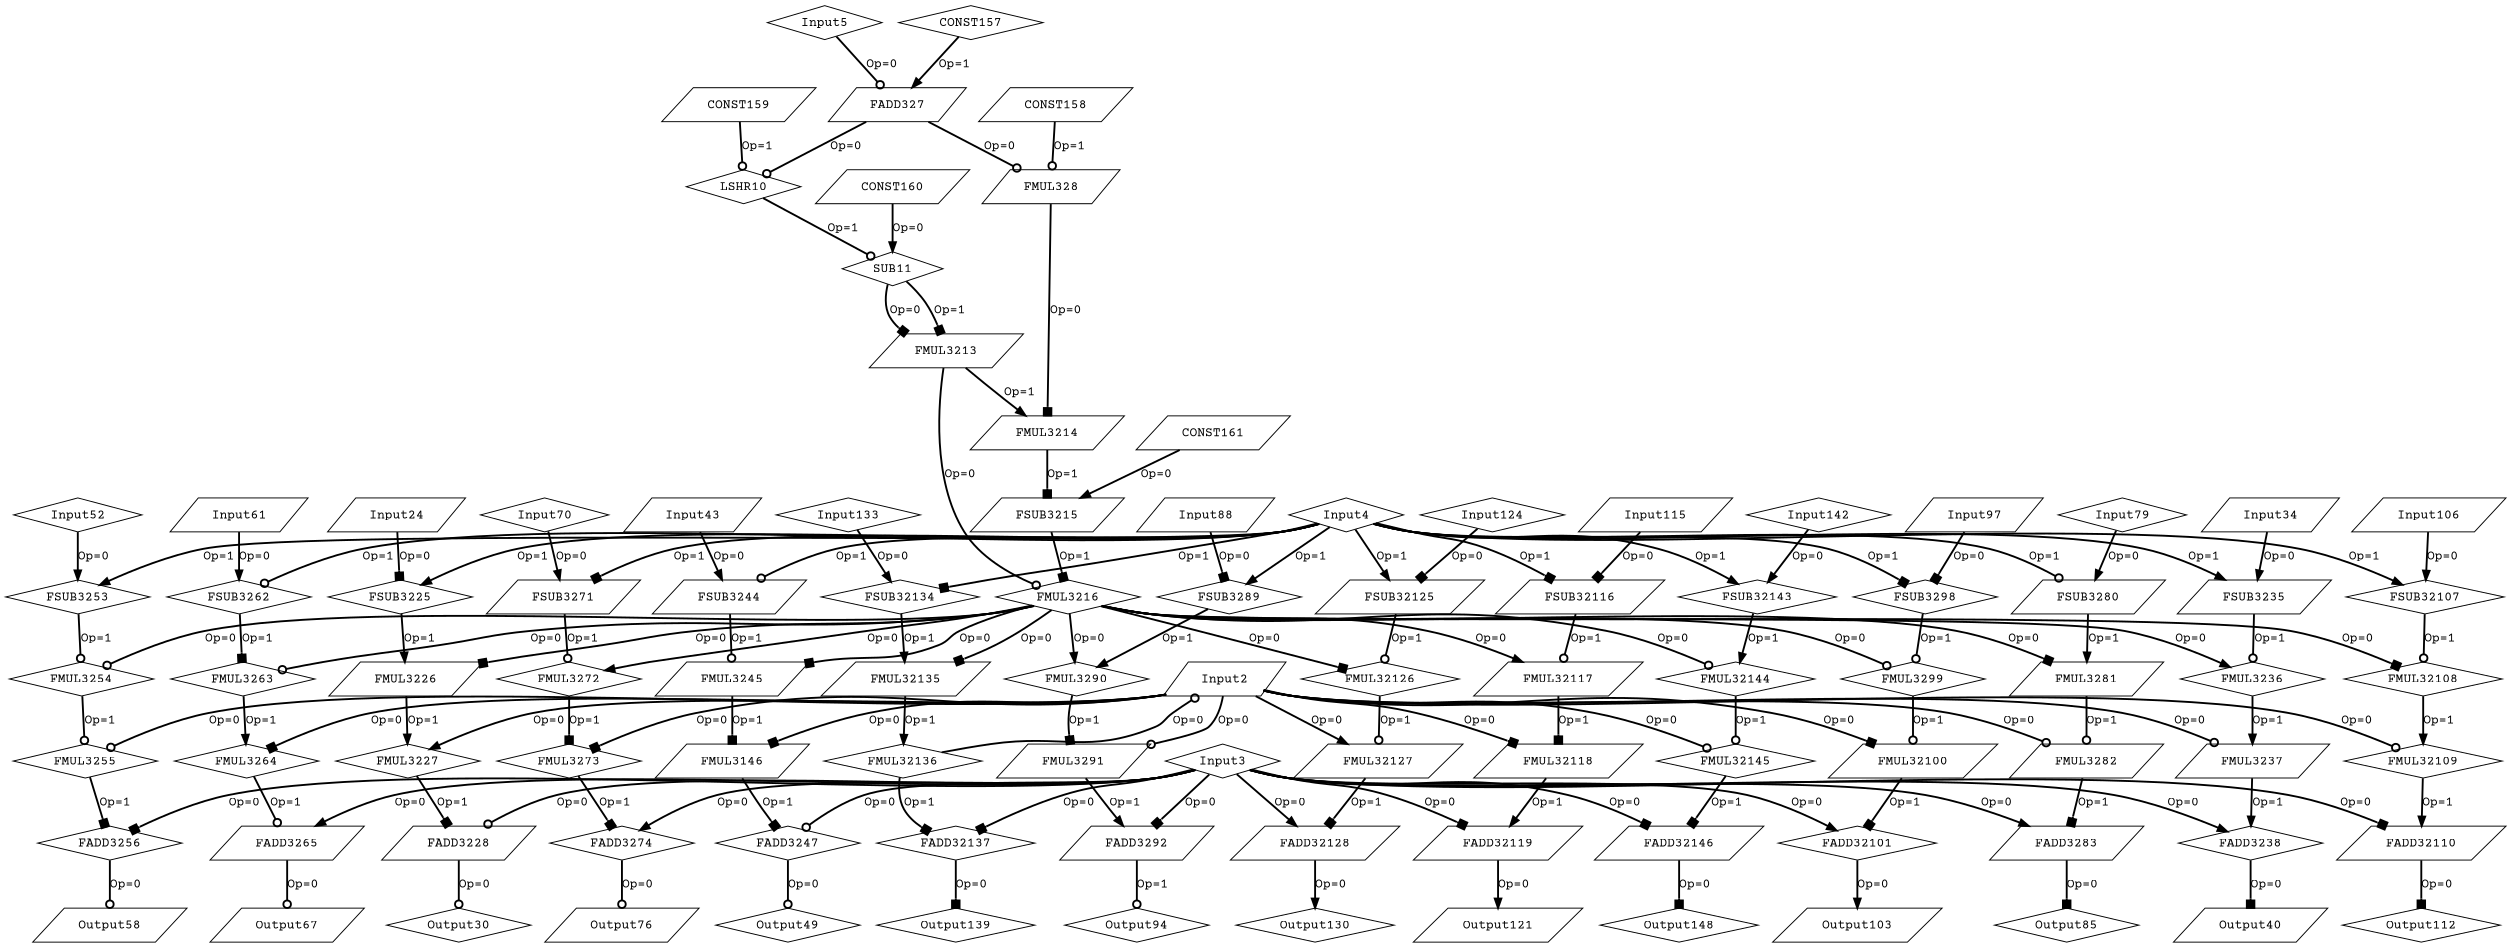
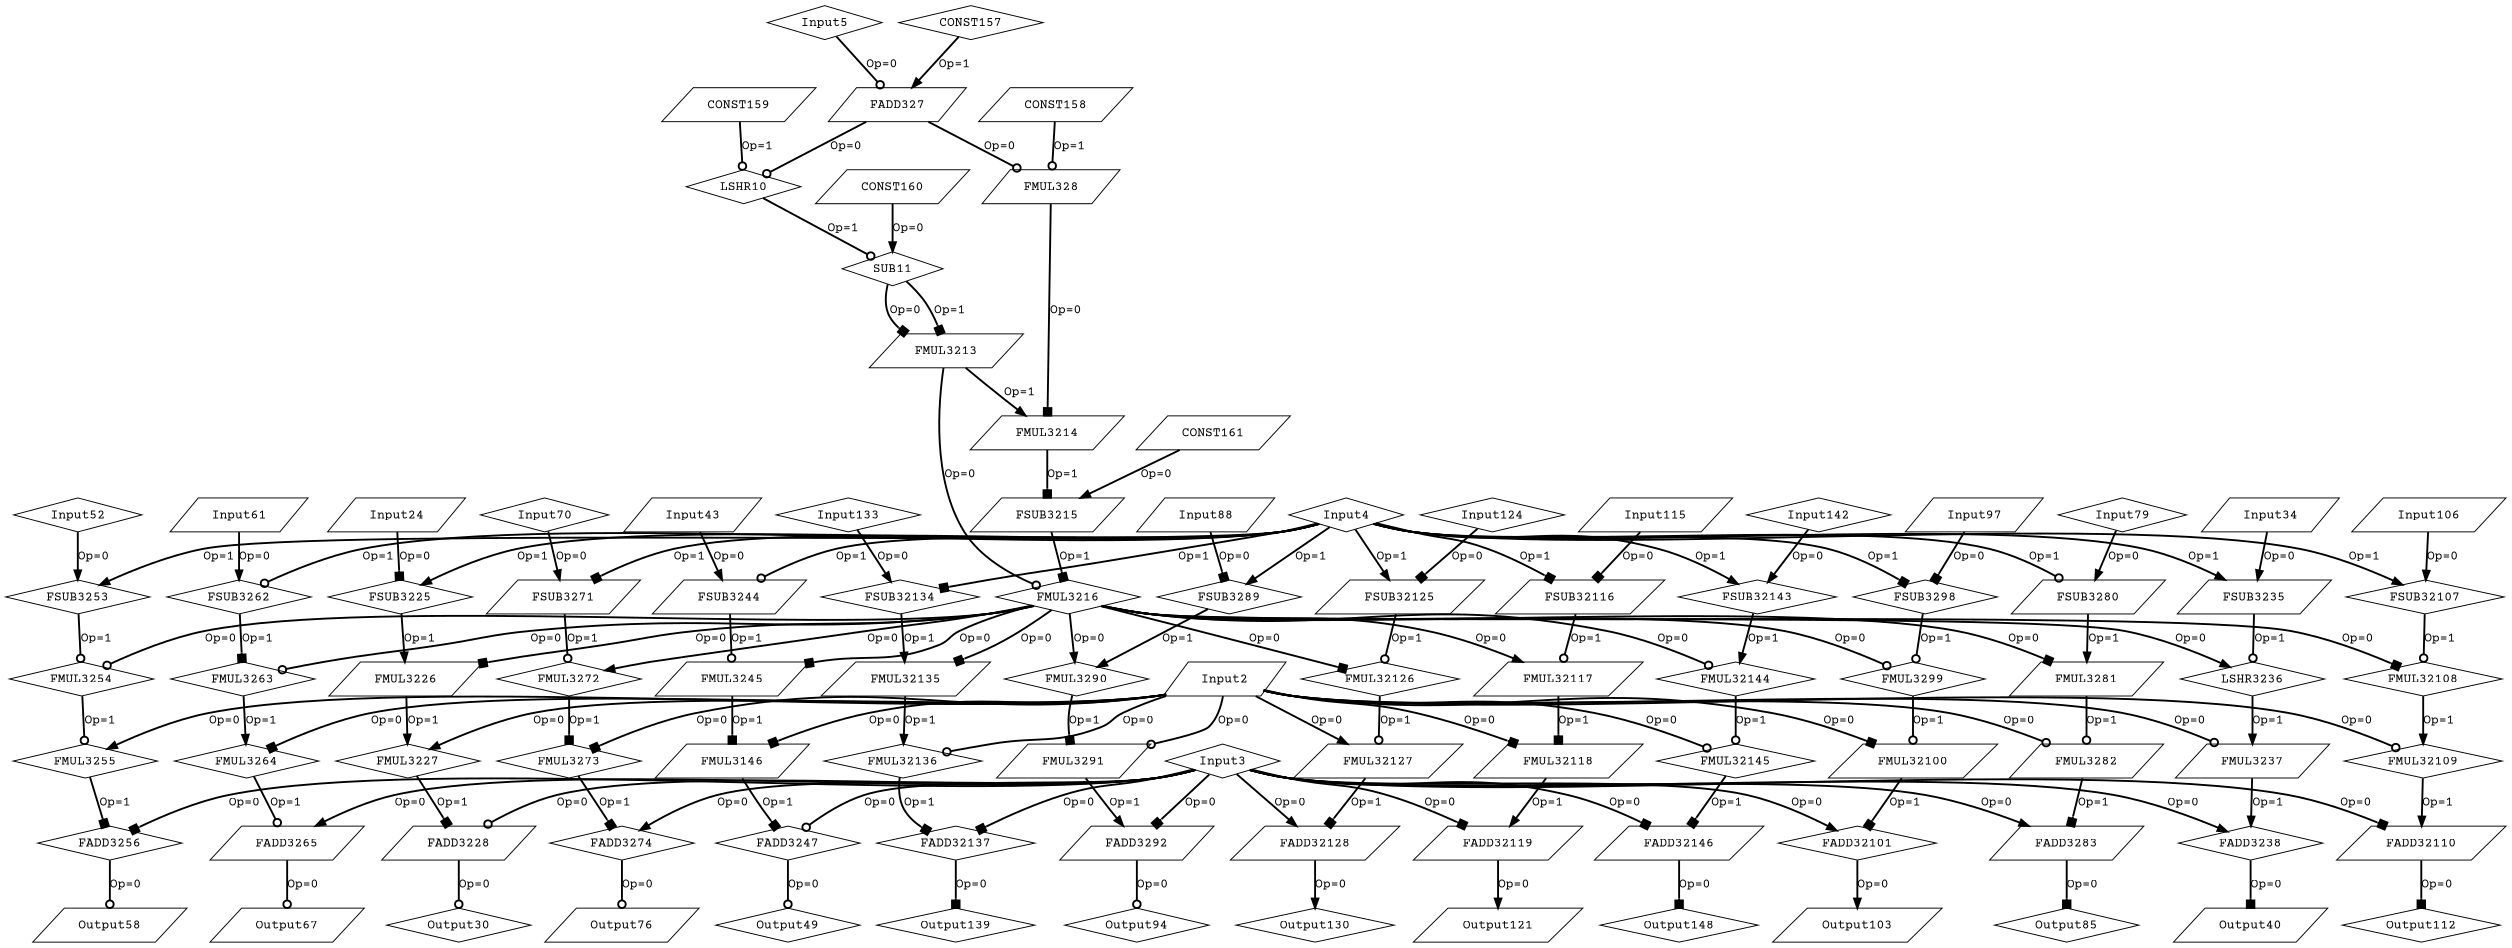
(2252, 679) -> (2252, 679)
(452, 697) -> (452, 697)
(1072, 742) -> (1062, 737)
(1153, 884) -> (1153, 884)
